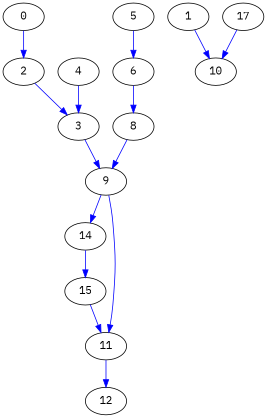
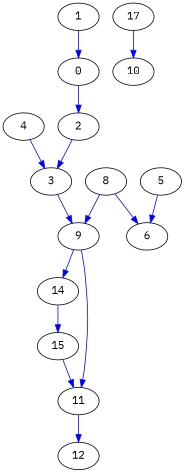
(200, 41) -> (79, 40)
(133, 95) -> (124, 206)
